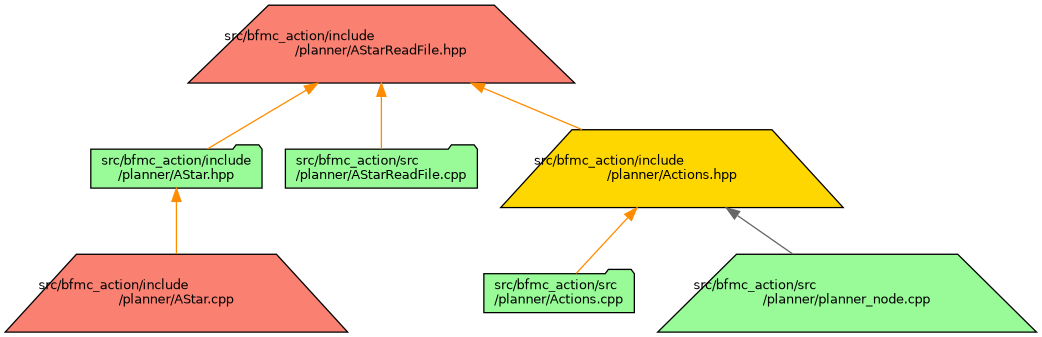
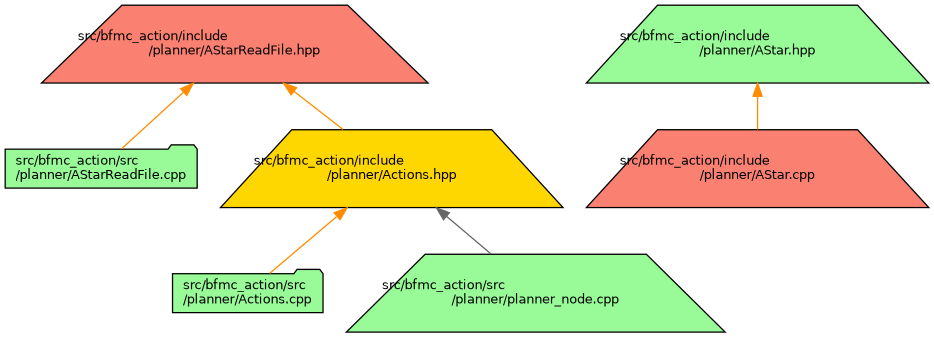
(257, 119) -> none
(176, 169) -> (758, 44)
